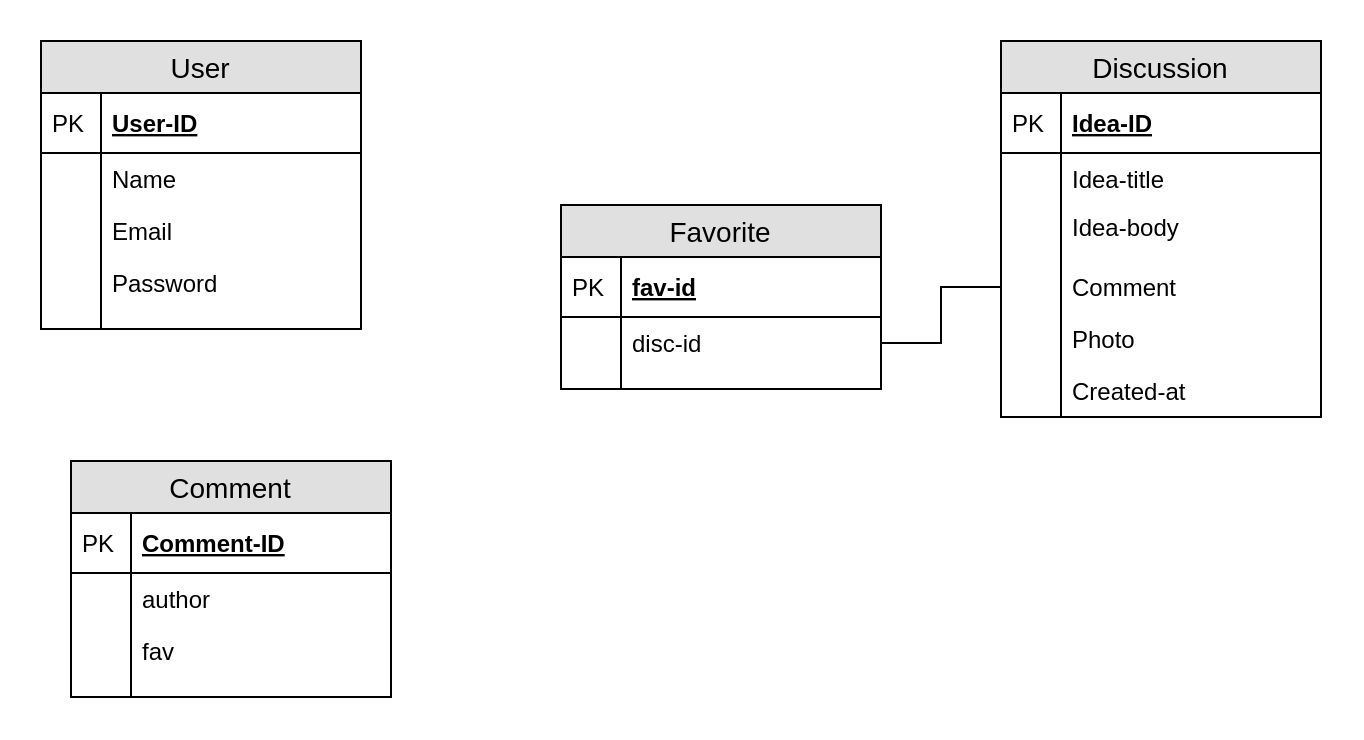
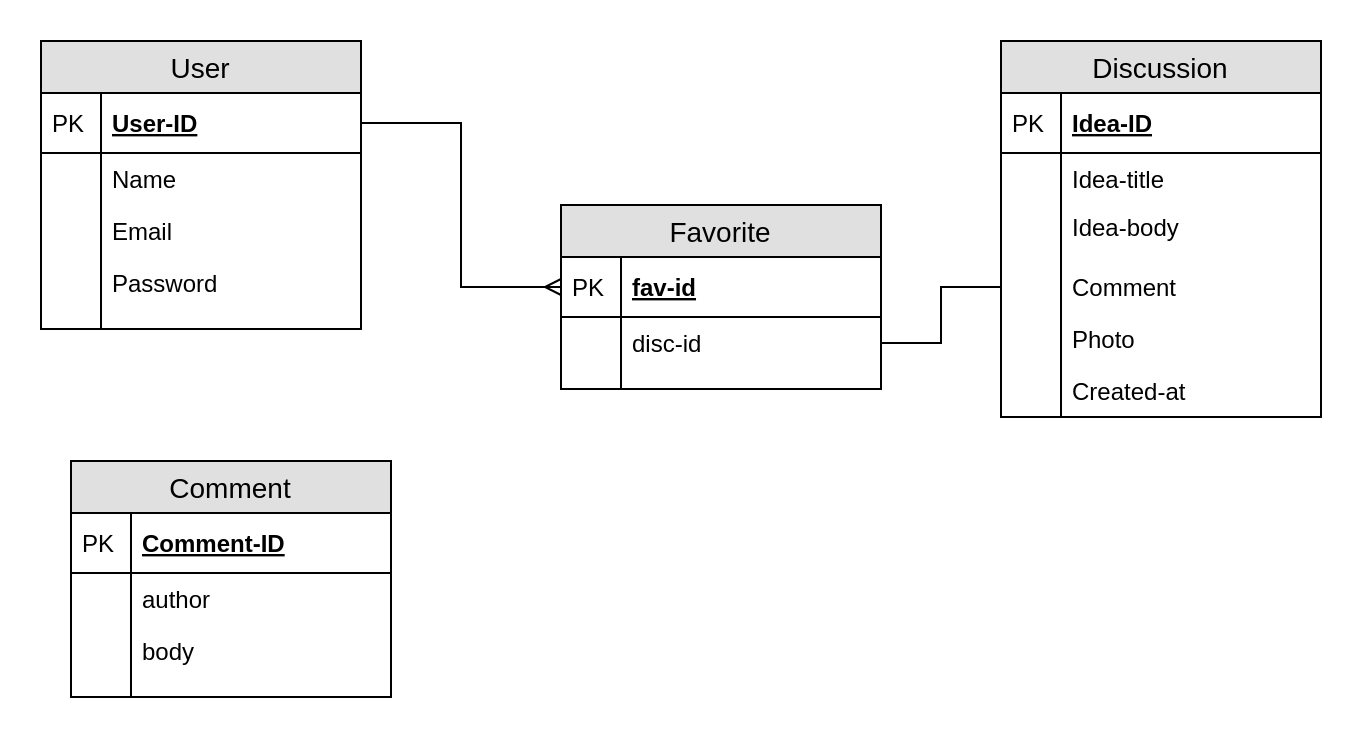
none -> (461, 207)
(162, 652) -> (169, 652)
